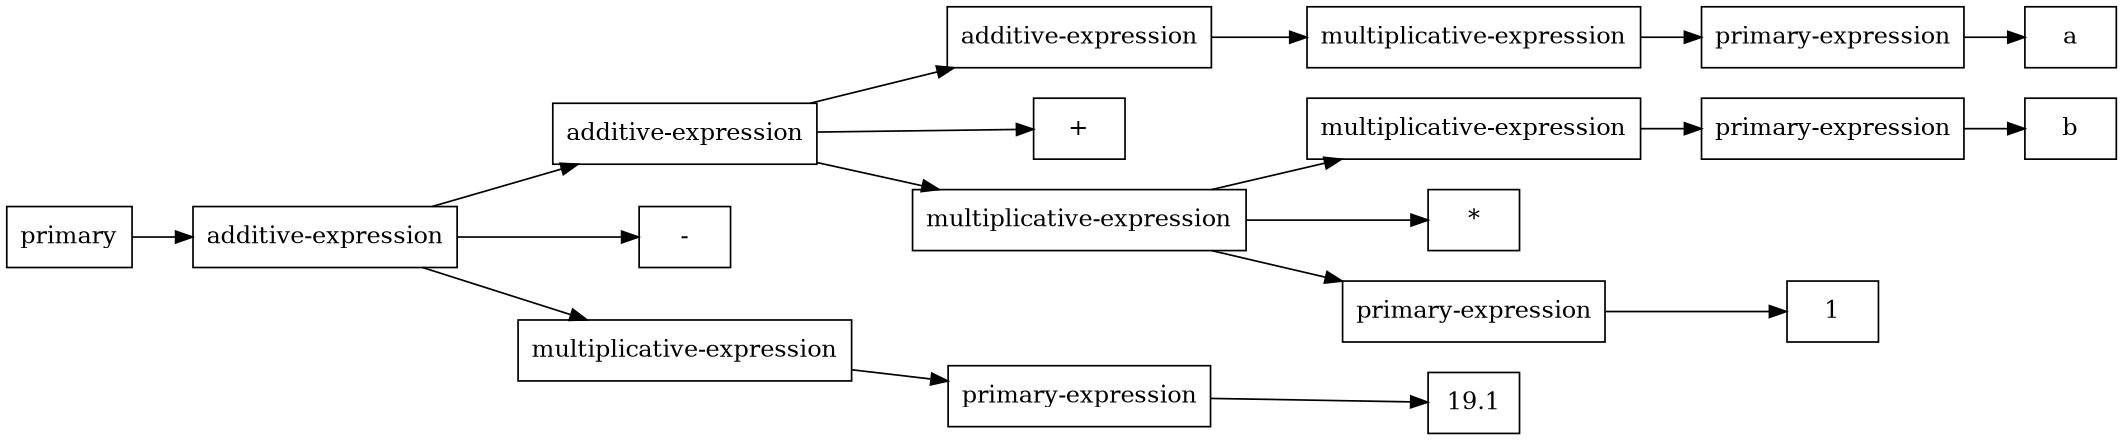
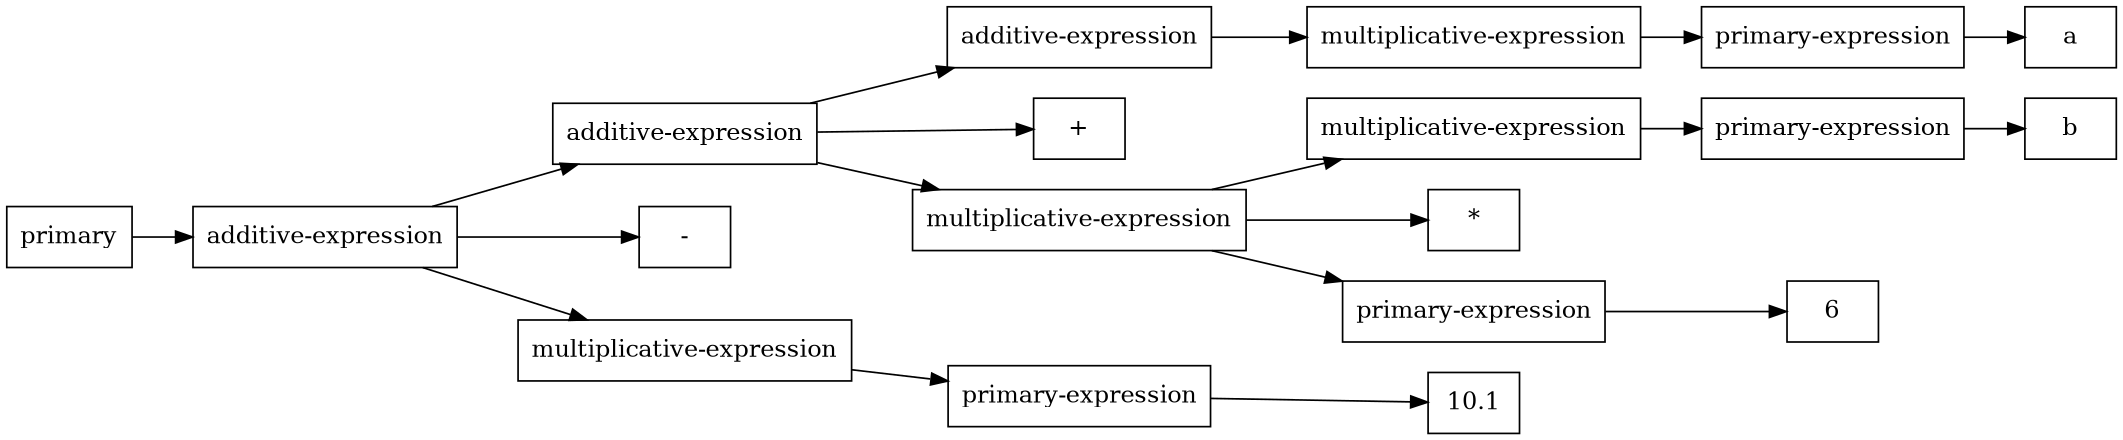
(1833, 312) -> (1833, 312)
(1474, 403) -> (1474, 403)
